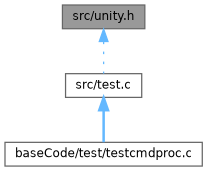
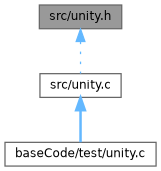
(104, 86) -> (81, 86)
(104, 154) -> (81, 154)
